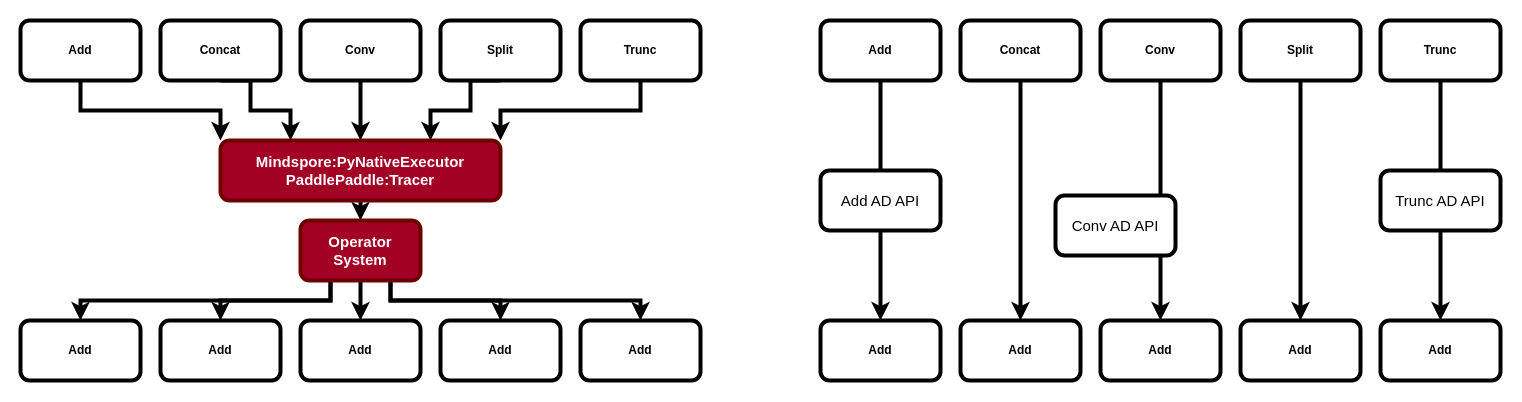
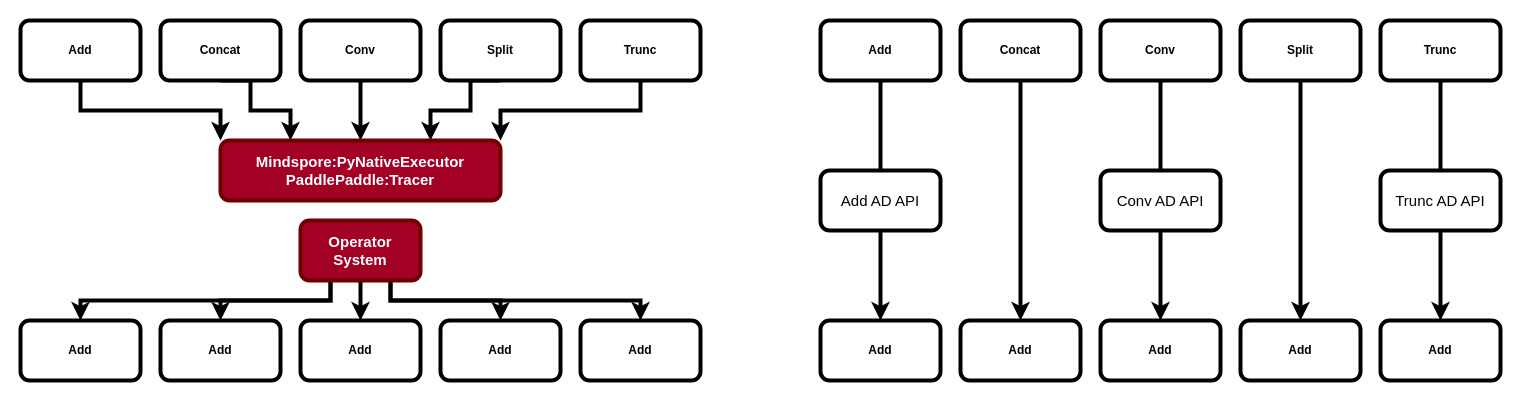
(361, 205) -> none
(1116, 226) -> (1161, 201)
